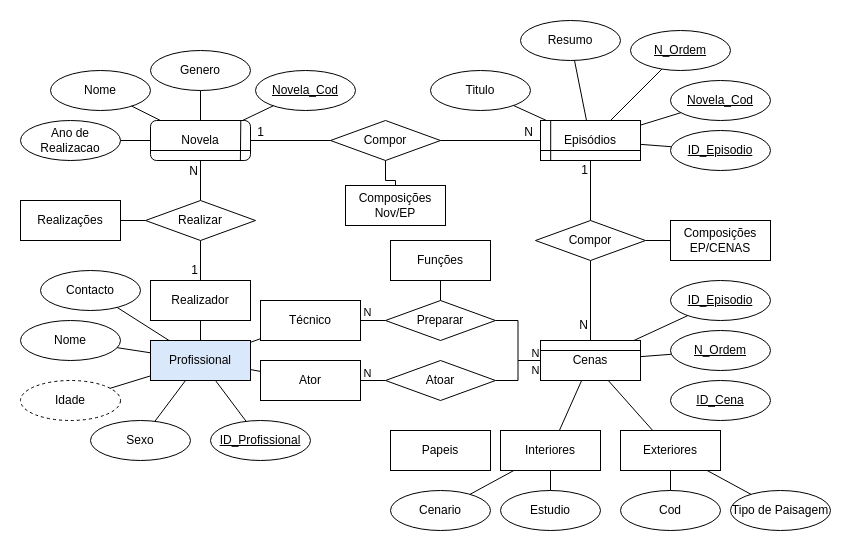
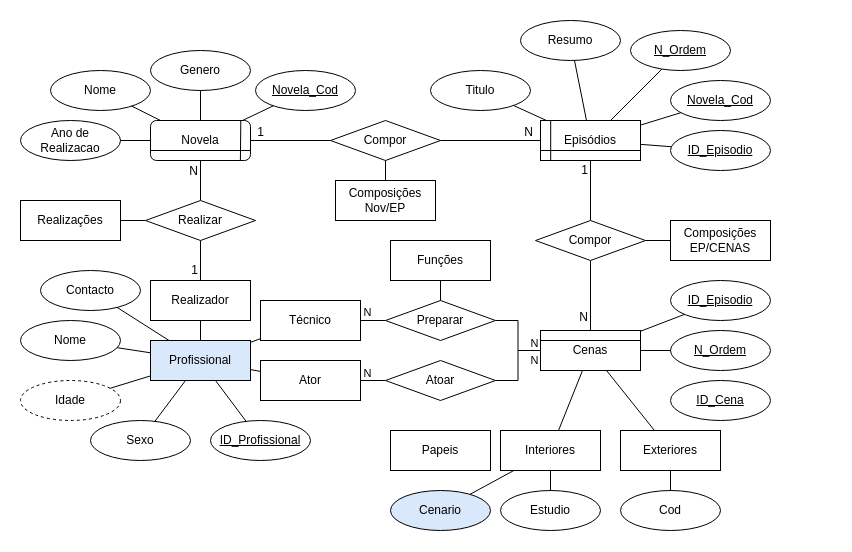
(396, 206) -> (386, 201)
(591, 361) -> (591, 351)
(730, 483) -> none
(441, 511) -> (441, 511)
(781, 511) -> none
